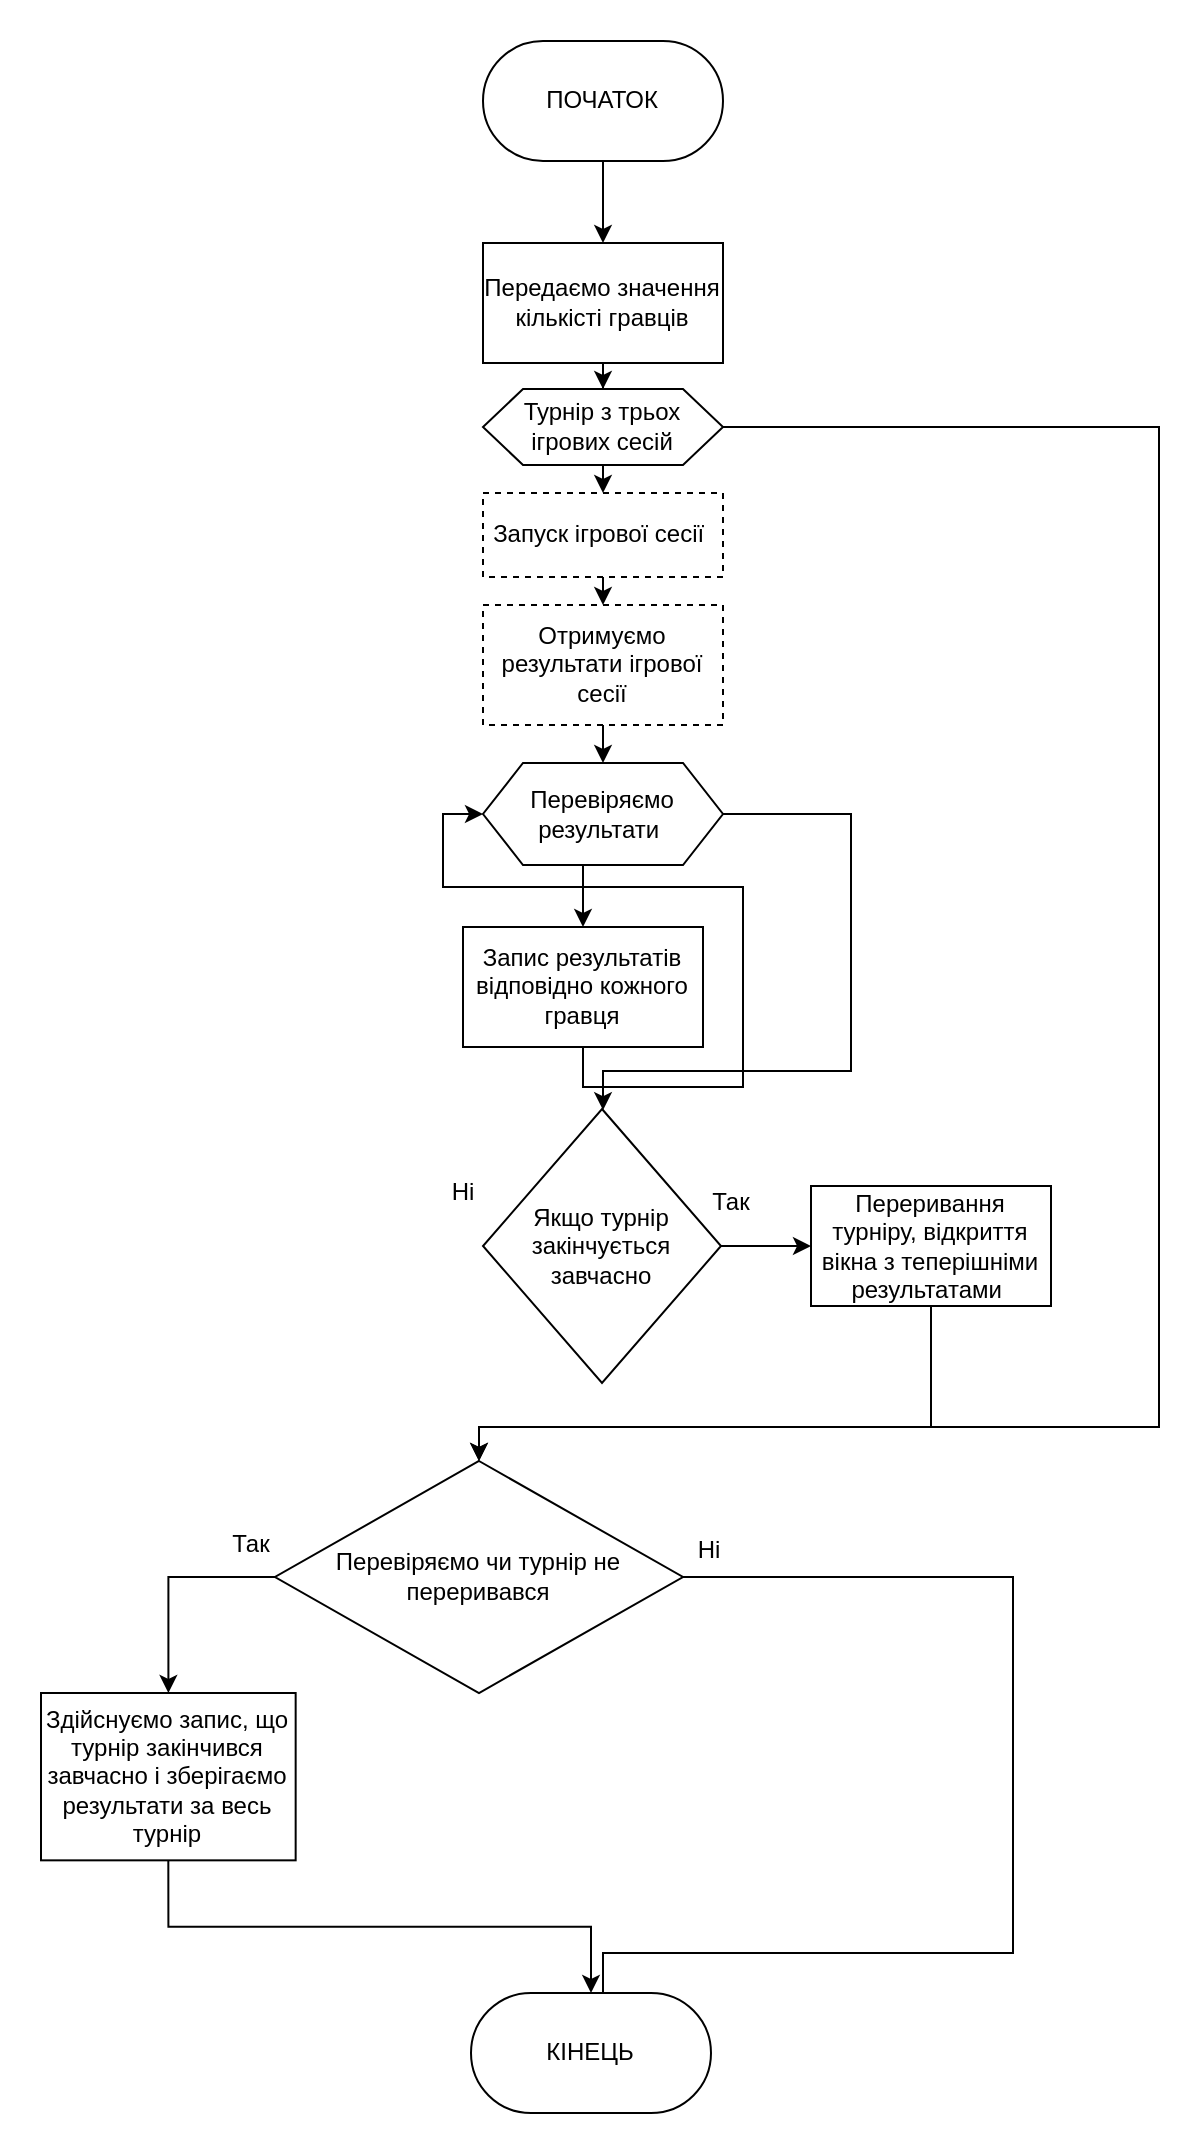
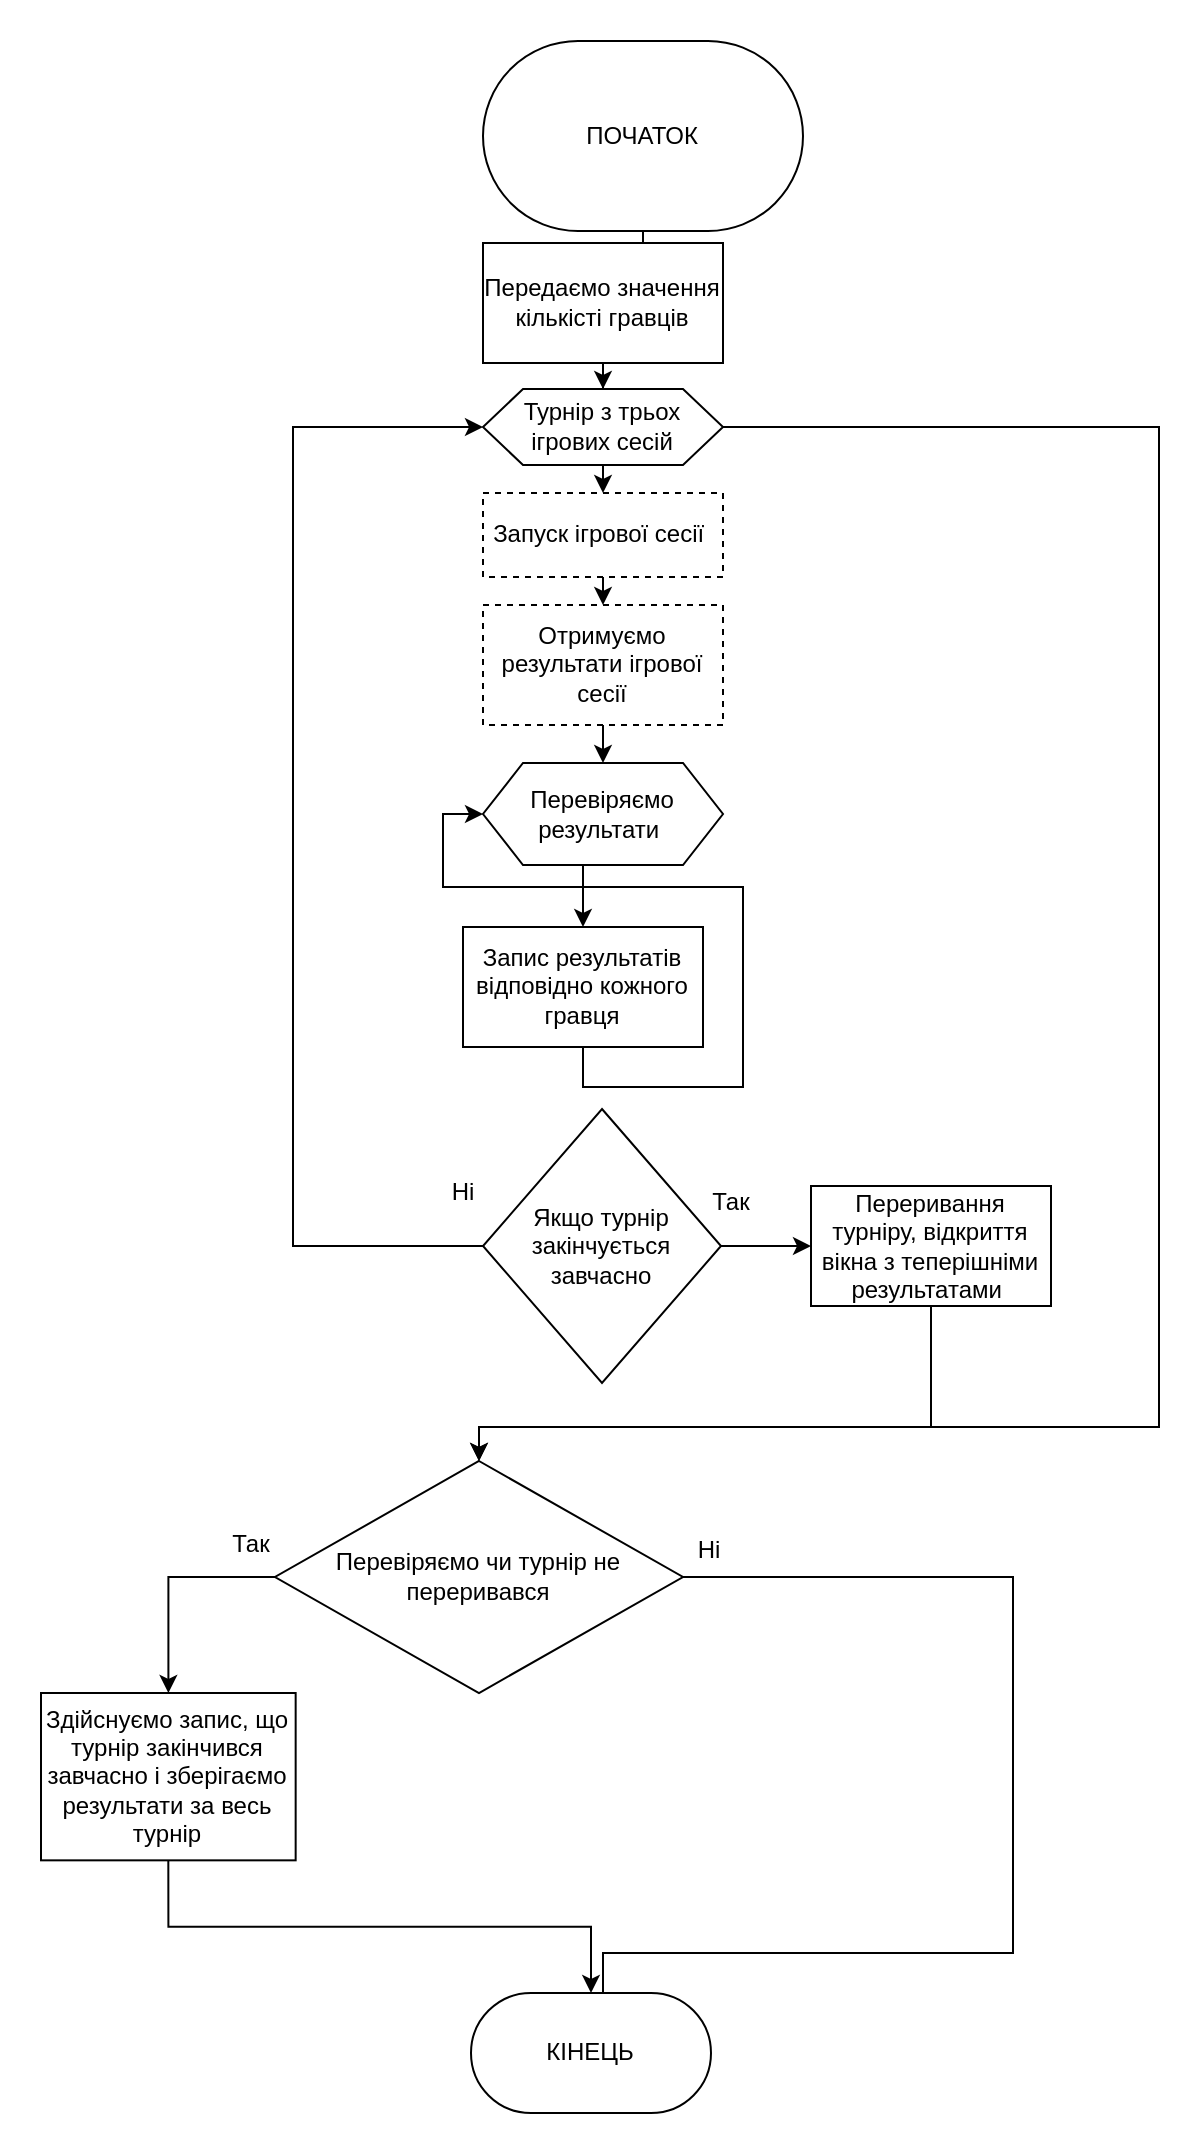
(603, 101) -> (643, 136)
none -> (293, 843)
(851, 1015) -> none
